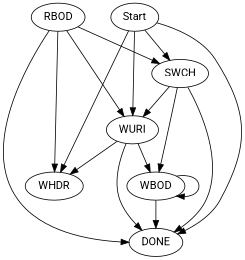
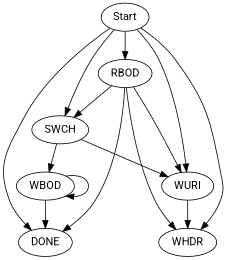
none -> (125, 42)
(143, 154) -> none
(212, 161) -> none
(117, 186) -> none
